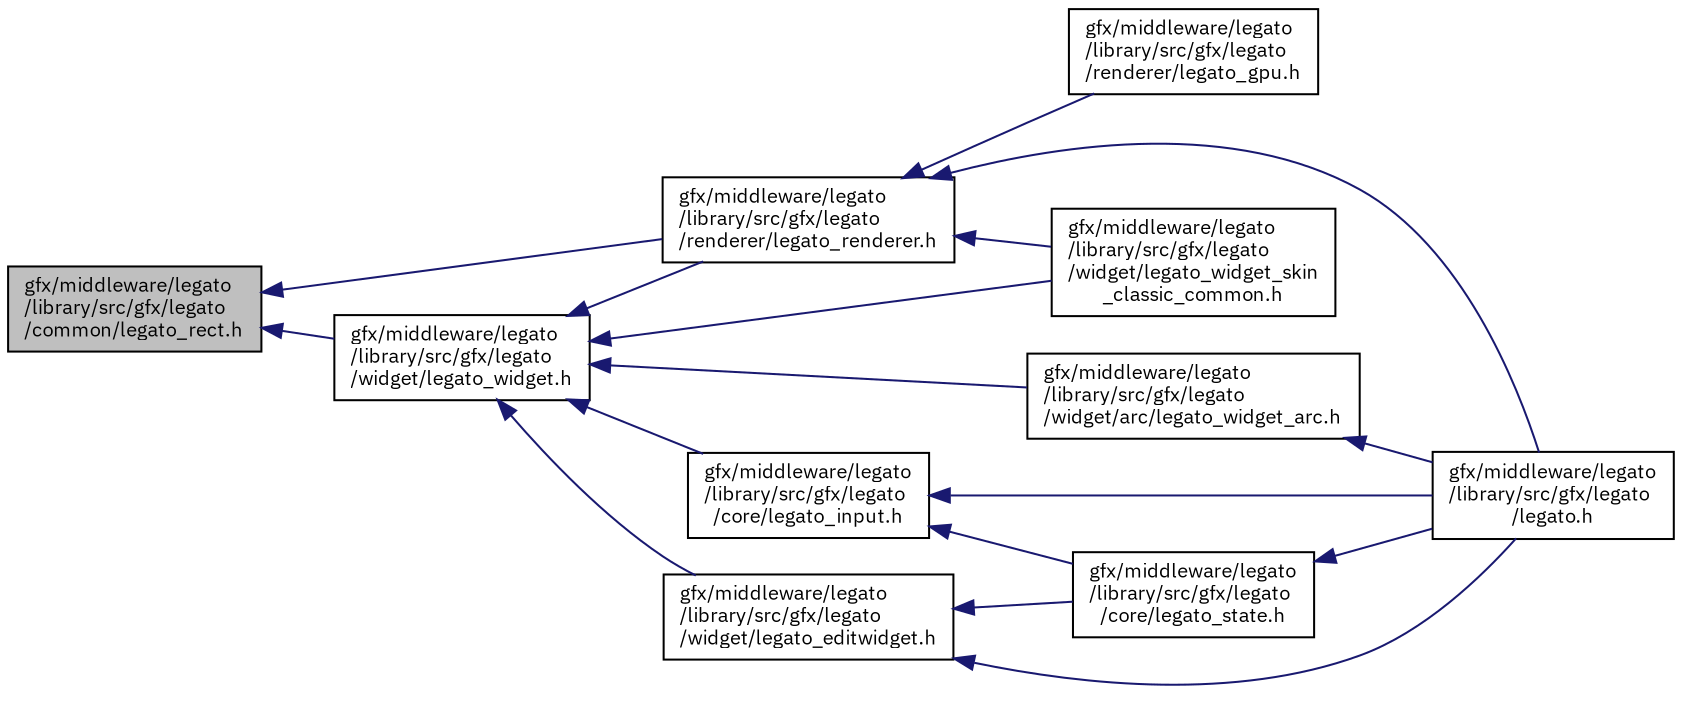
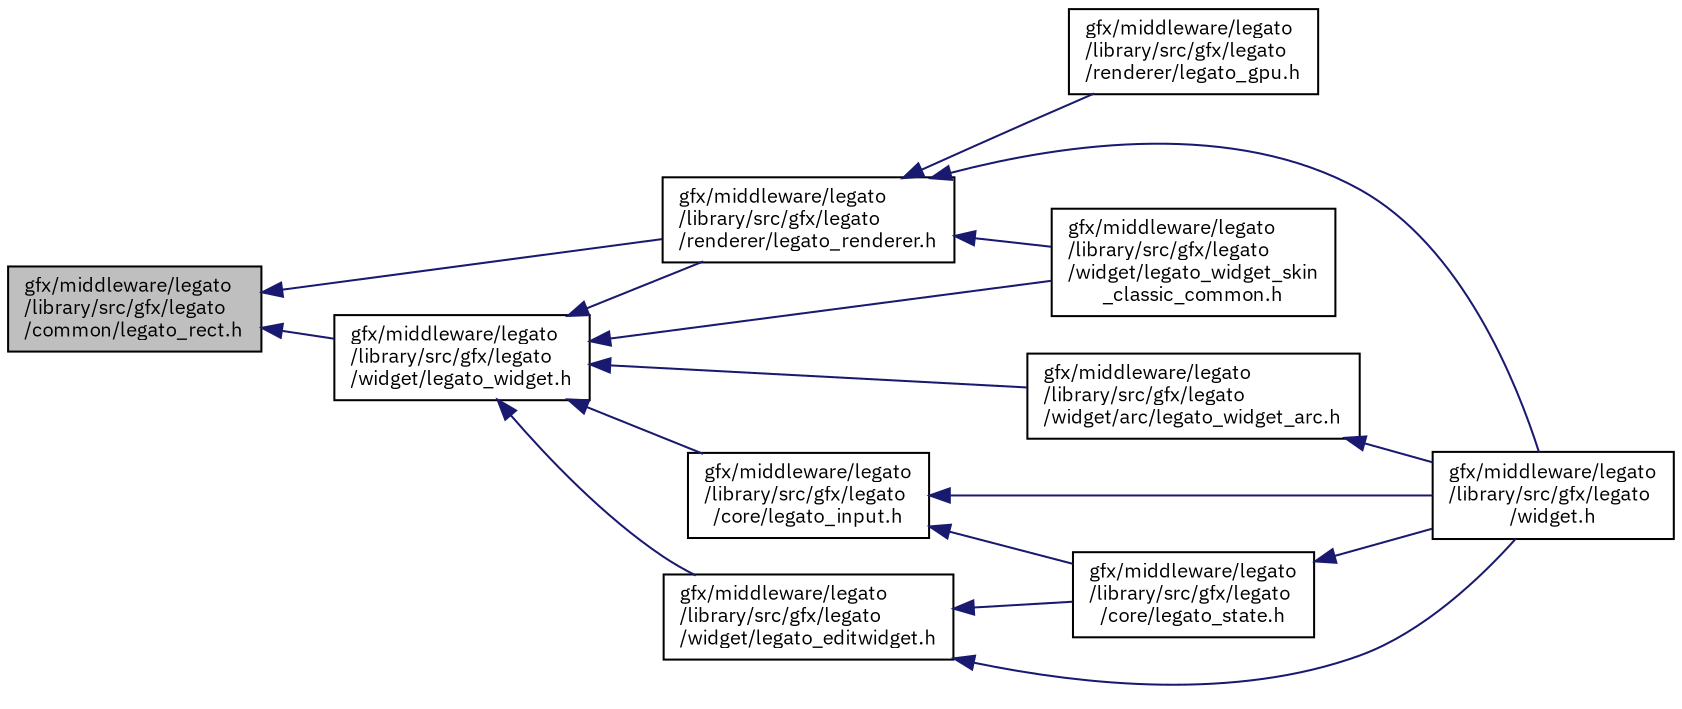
(1553, 495) -> (1553, 495)
